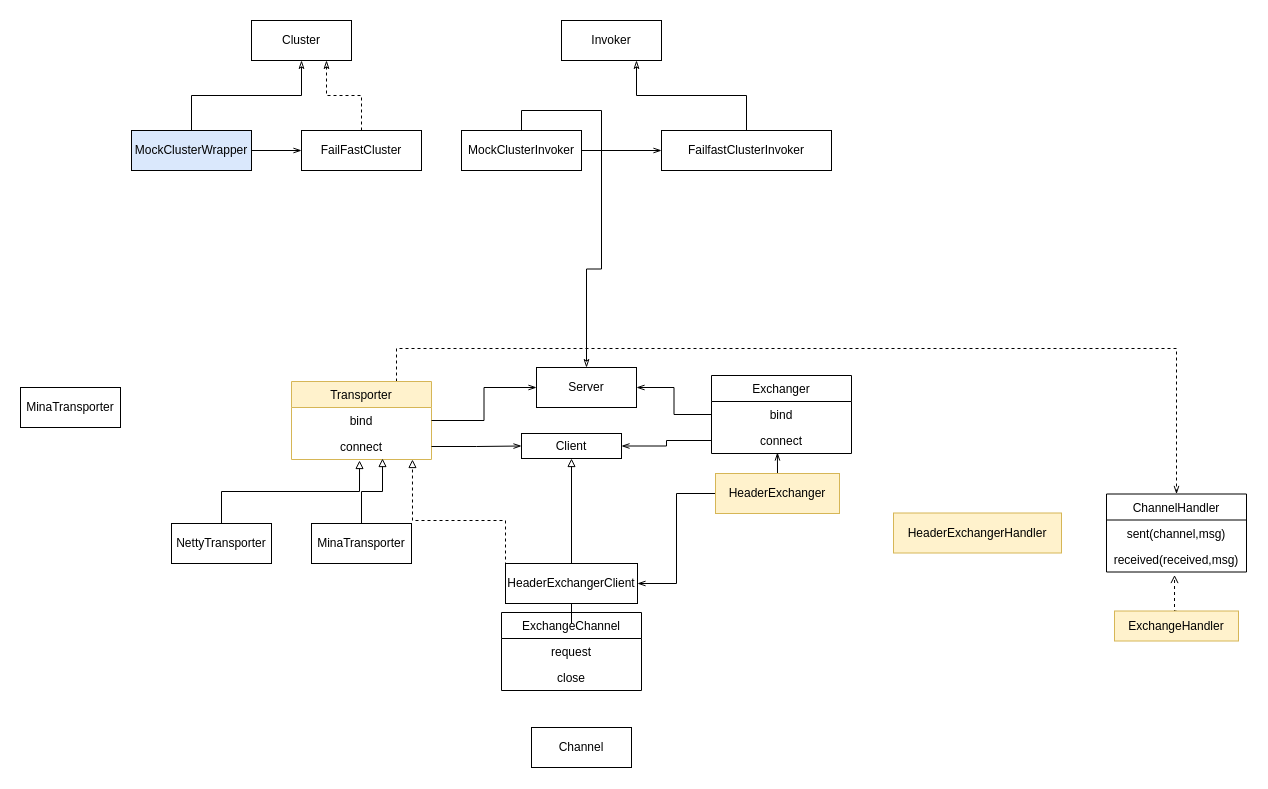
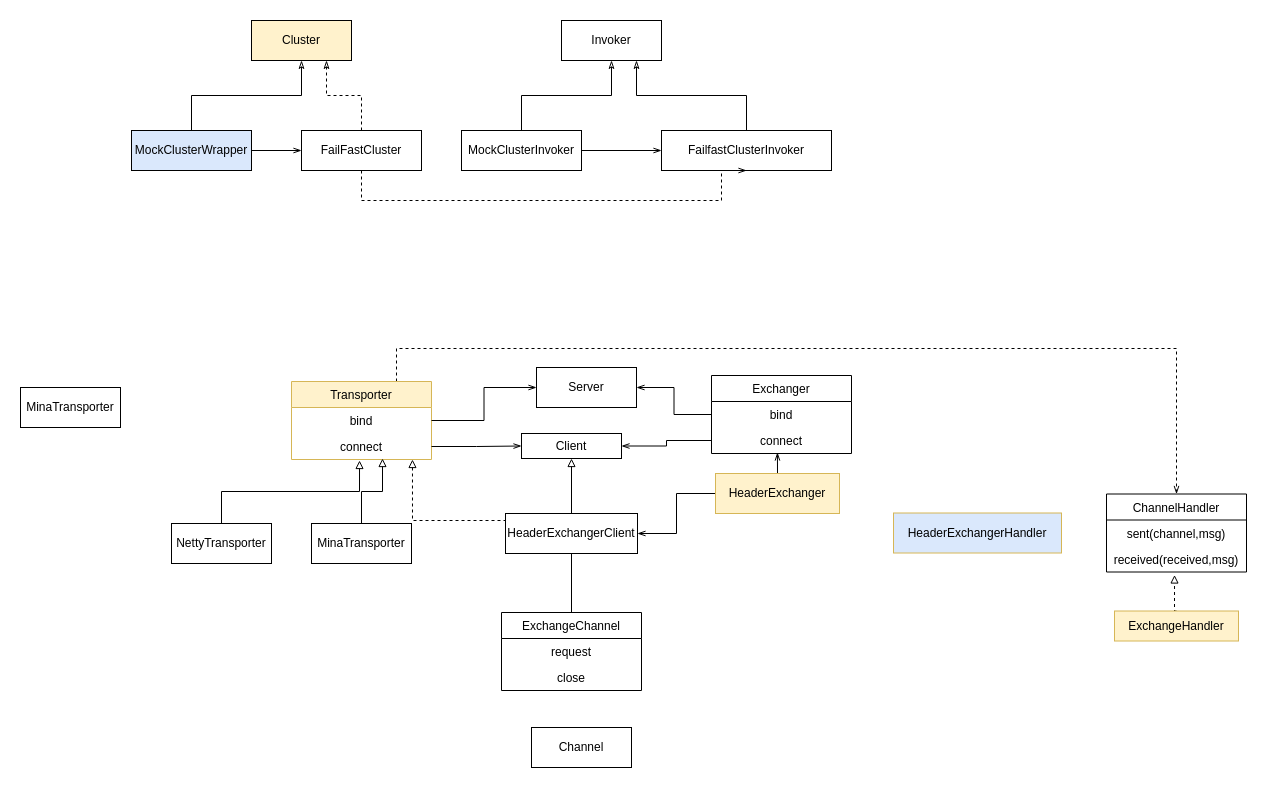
(302, 41) -> (302, 41)
none -> (541, 201)
(602, 202) -> (572, 96)
(978, 533) -> (978, 533)
(1175, 582) -> (1175, 584)
(572, 584) -> (572, 534)
